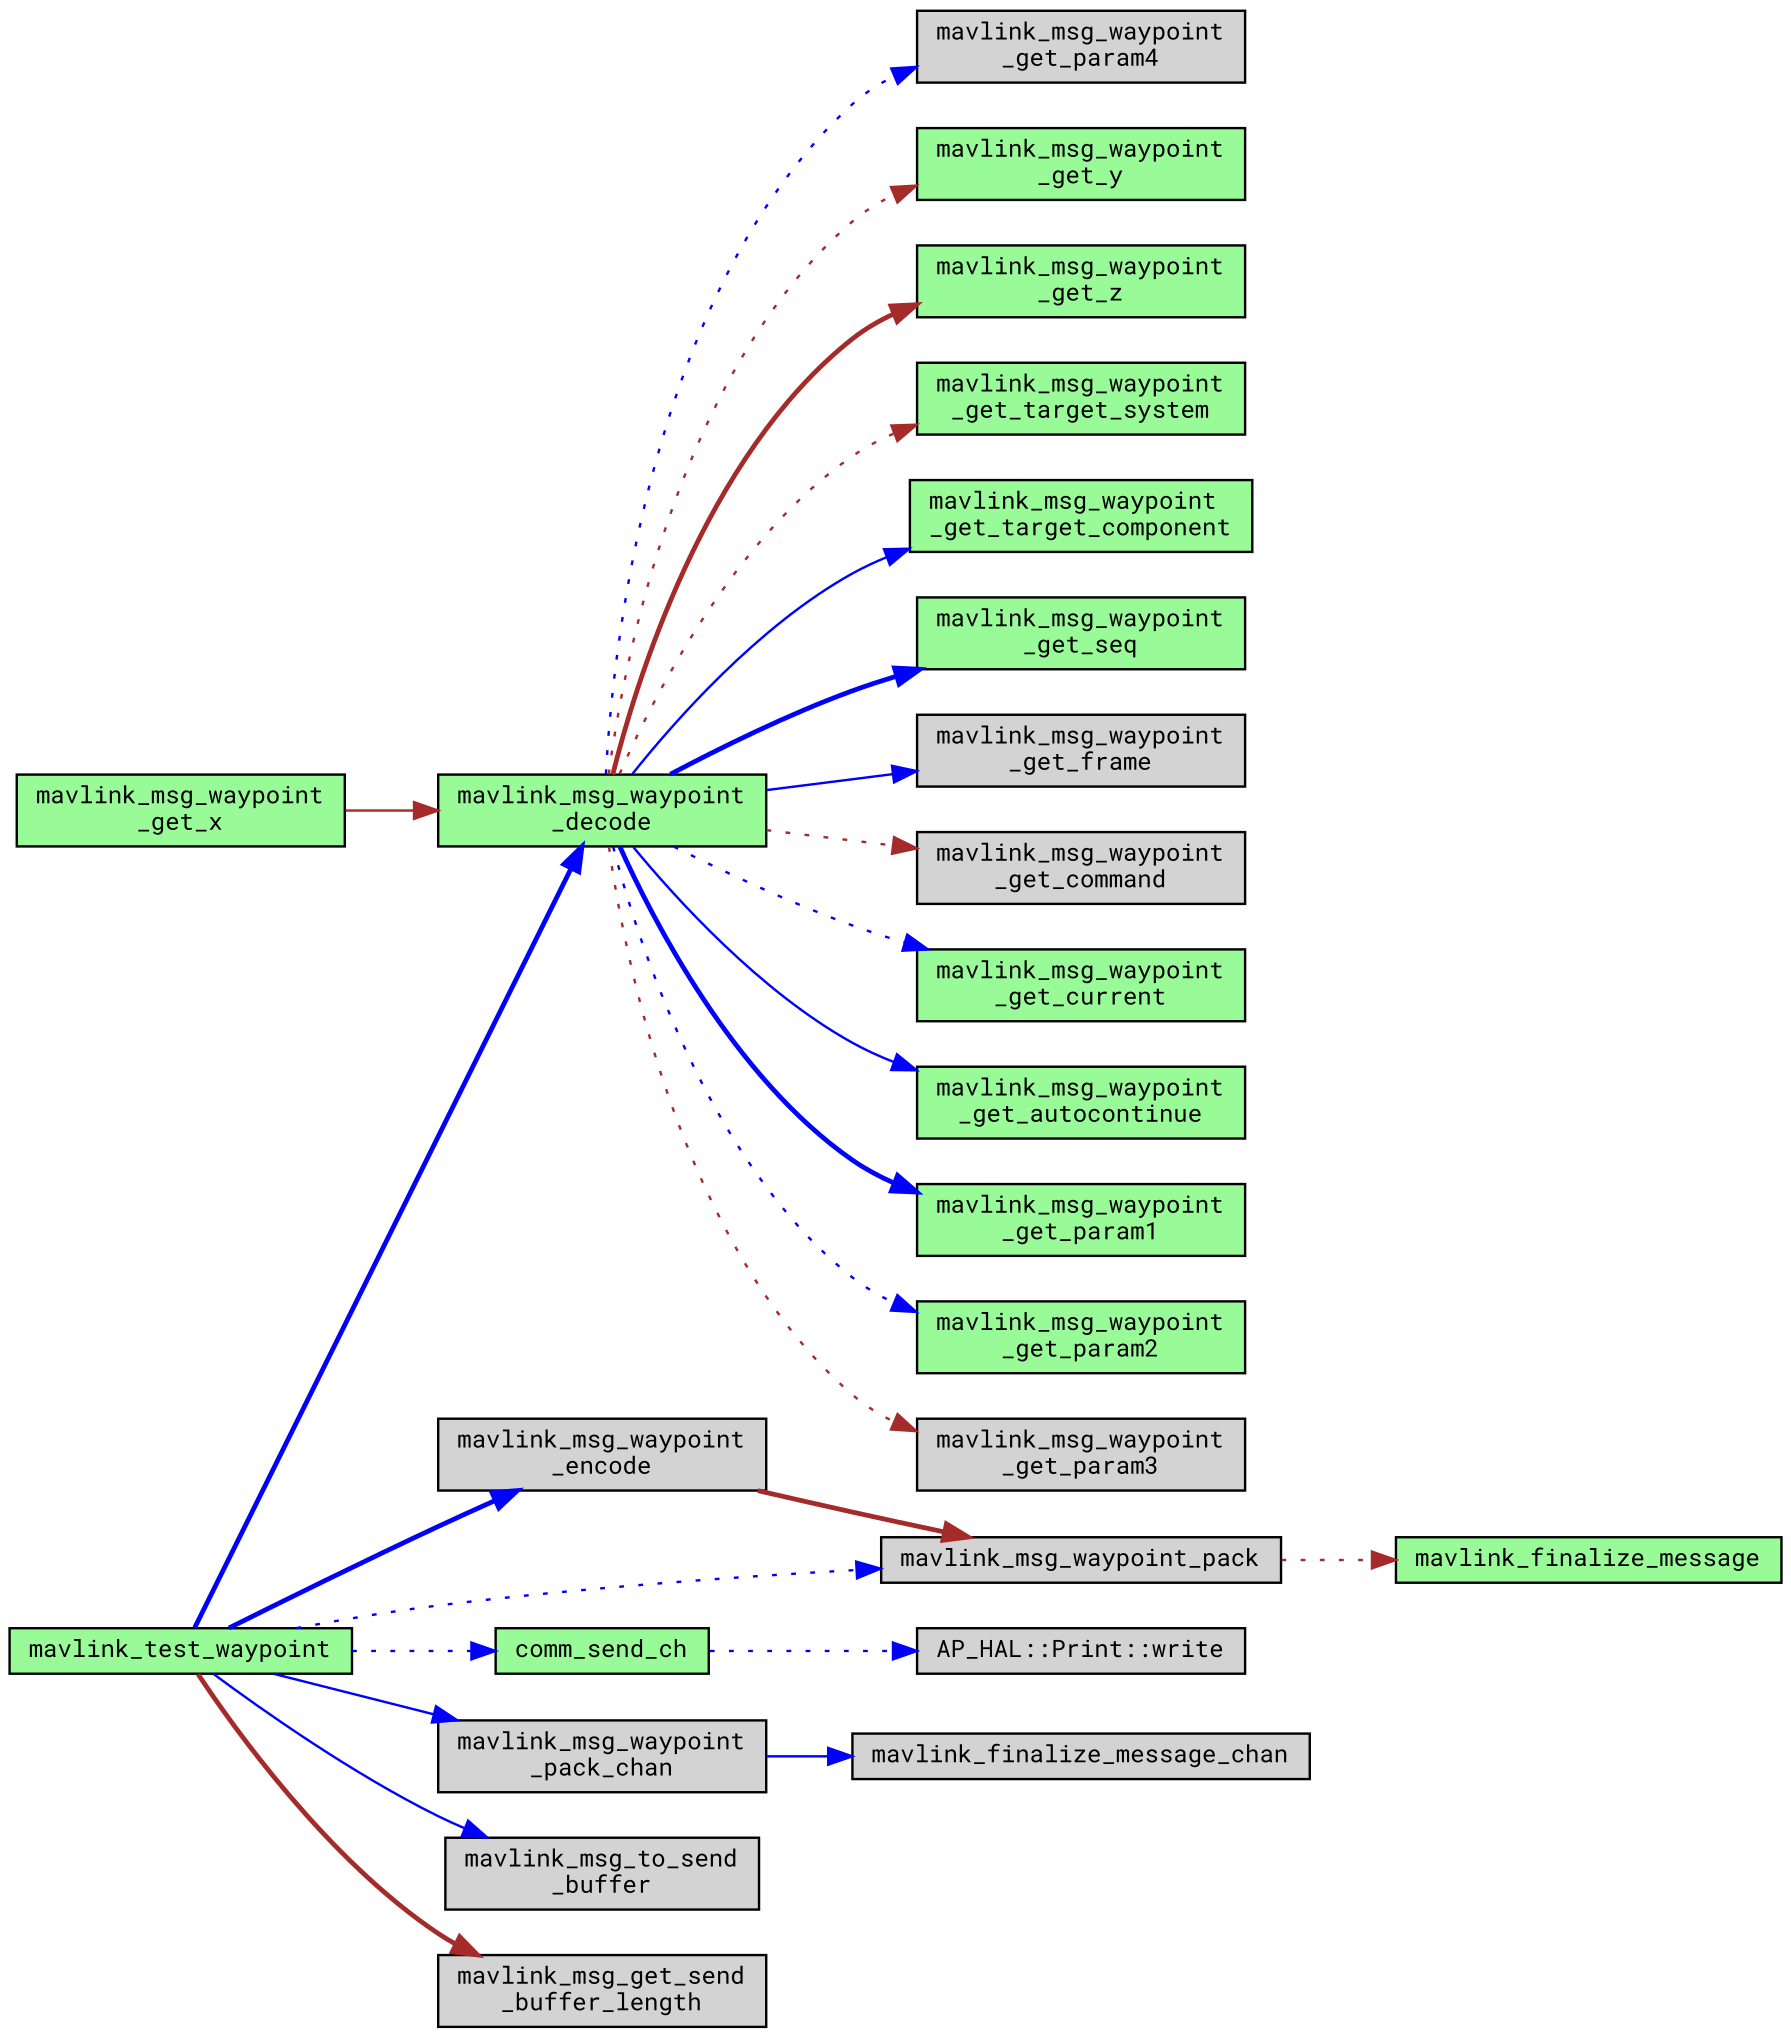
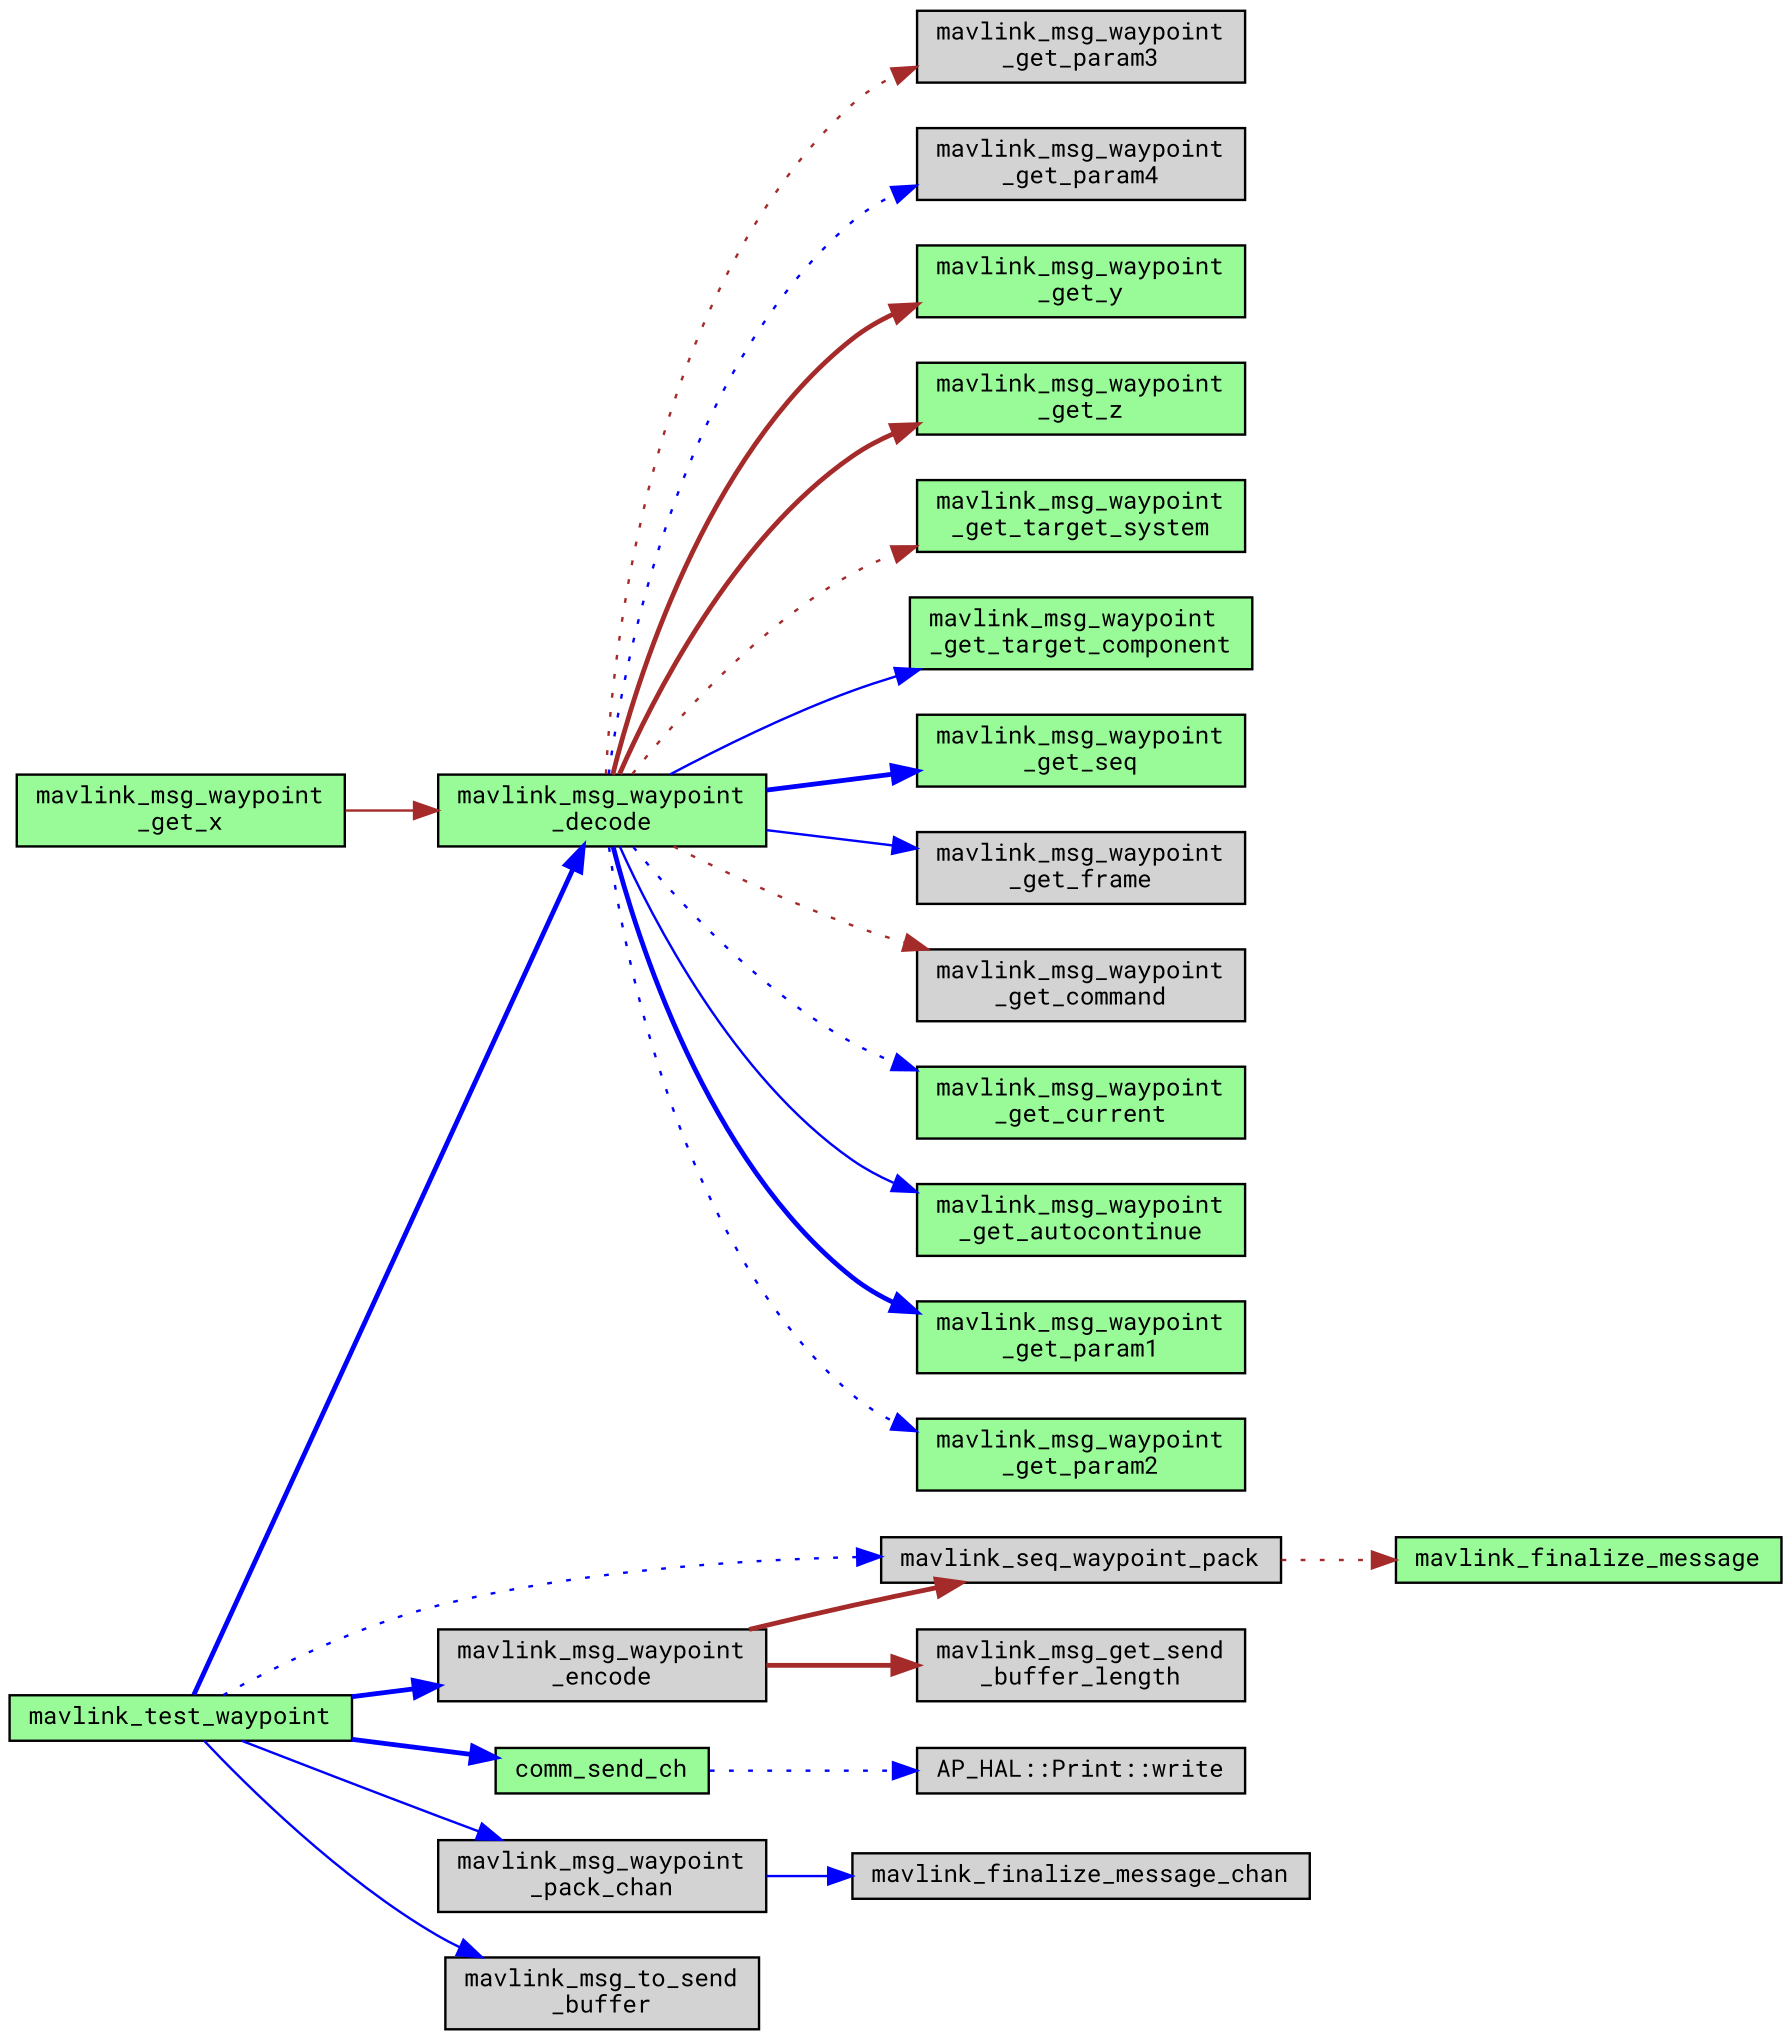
(694, 454) -> (711, 516)
(1081, 1560) -> (1081, 1560)
(412, 1651) -> (412, 1747)
(314, 1823) -> (829, 1665)
